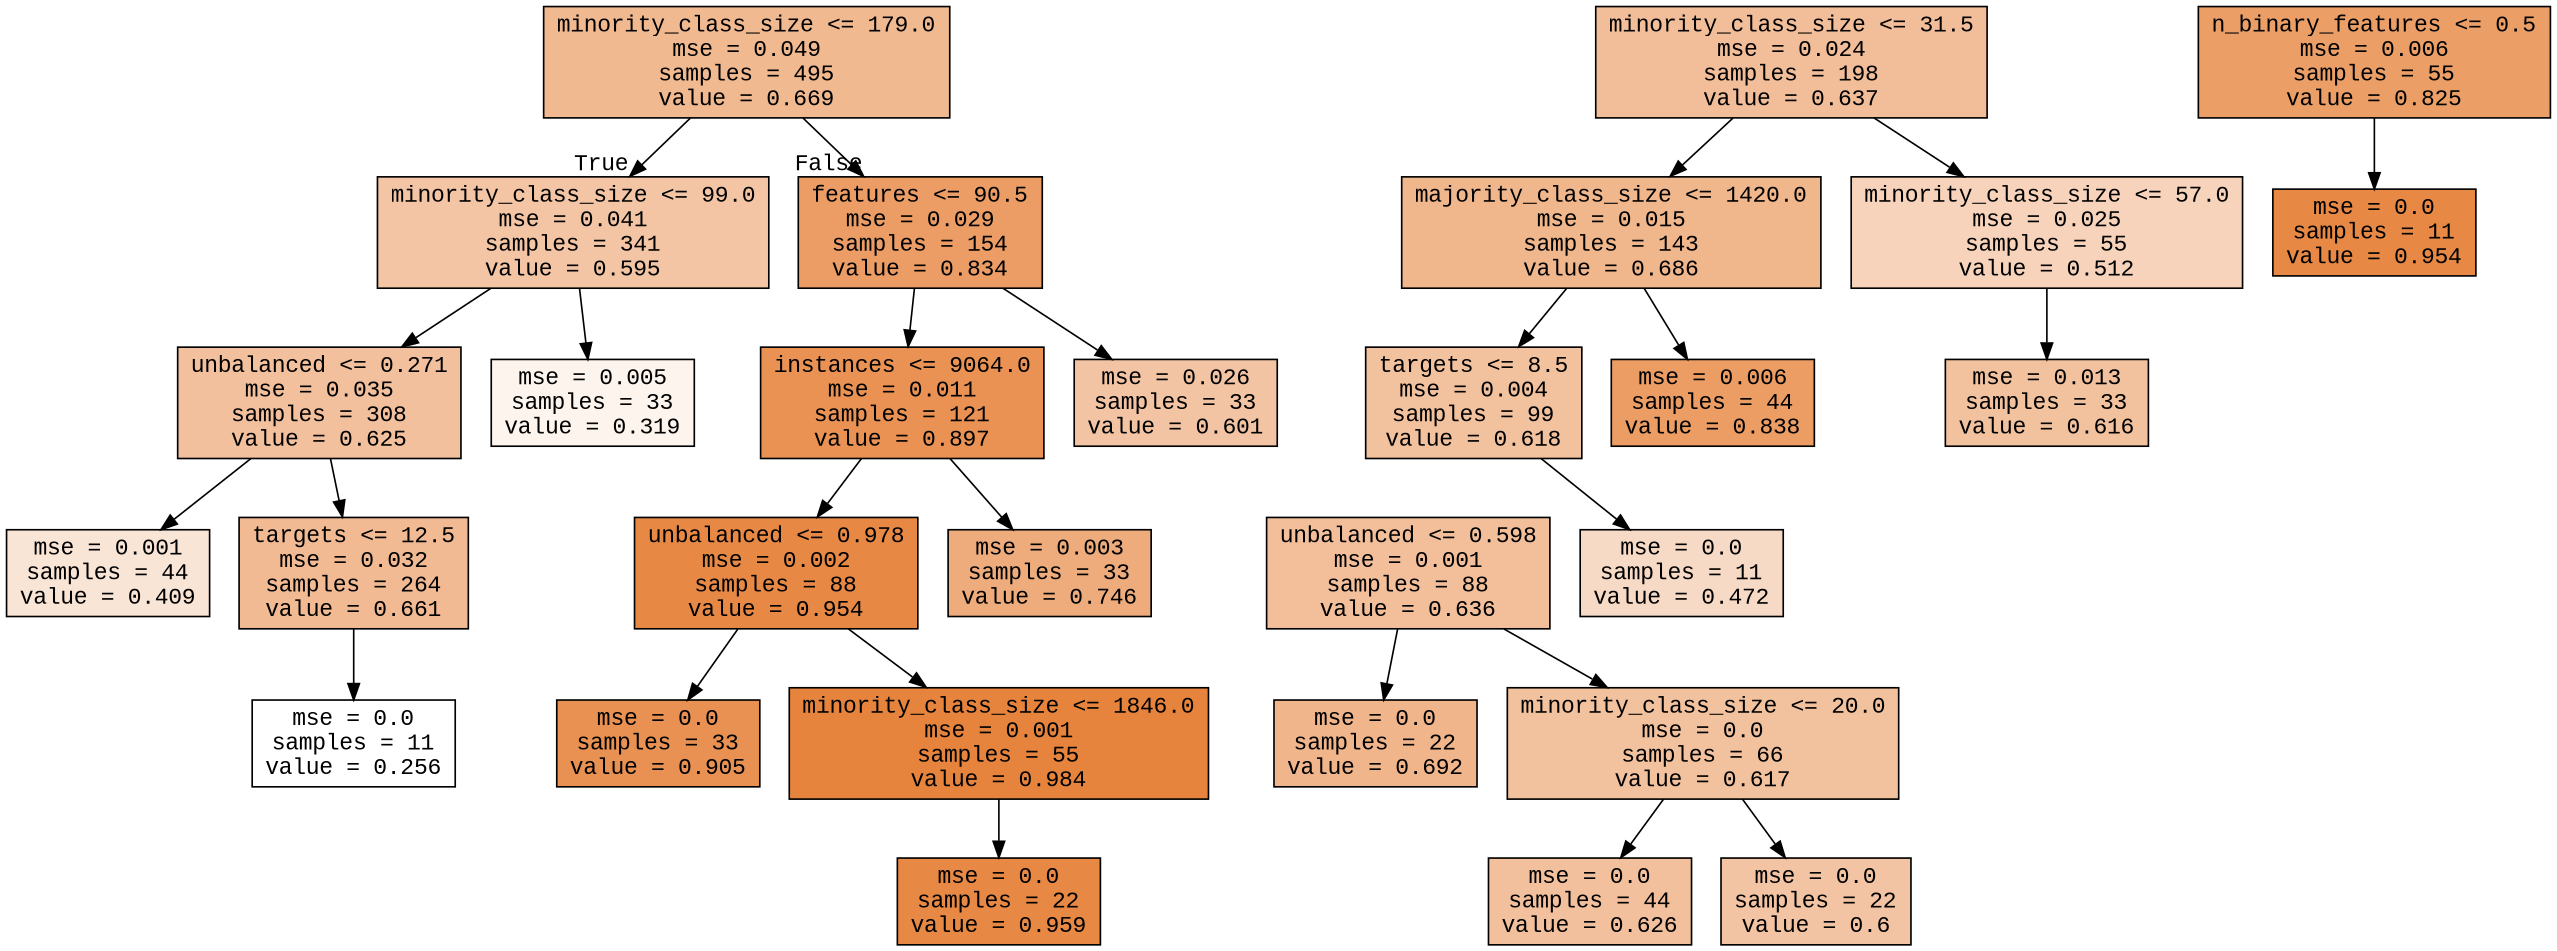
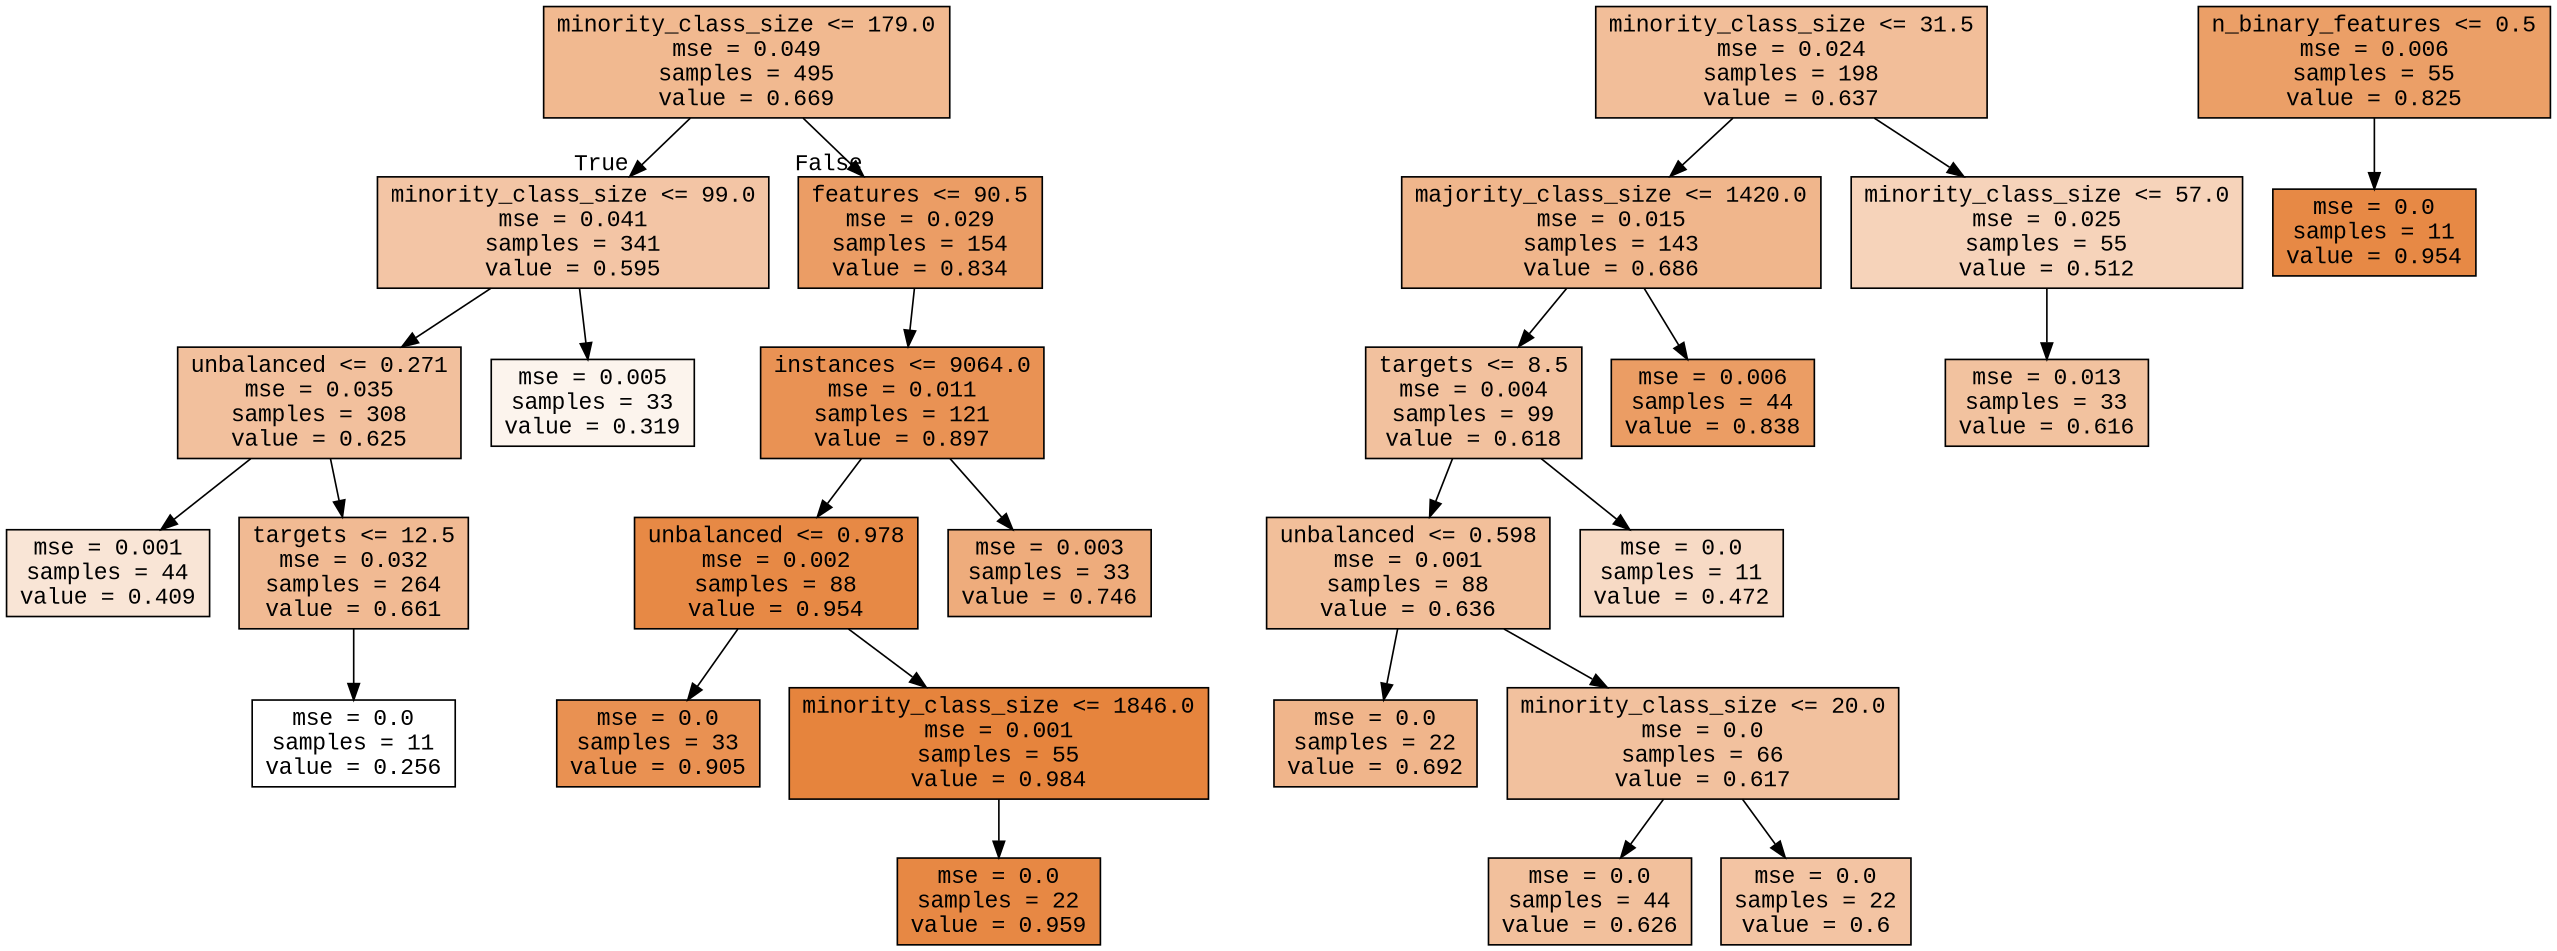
(1176, 403) -> none
none -> (1444, 480)
